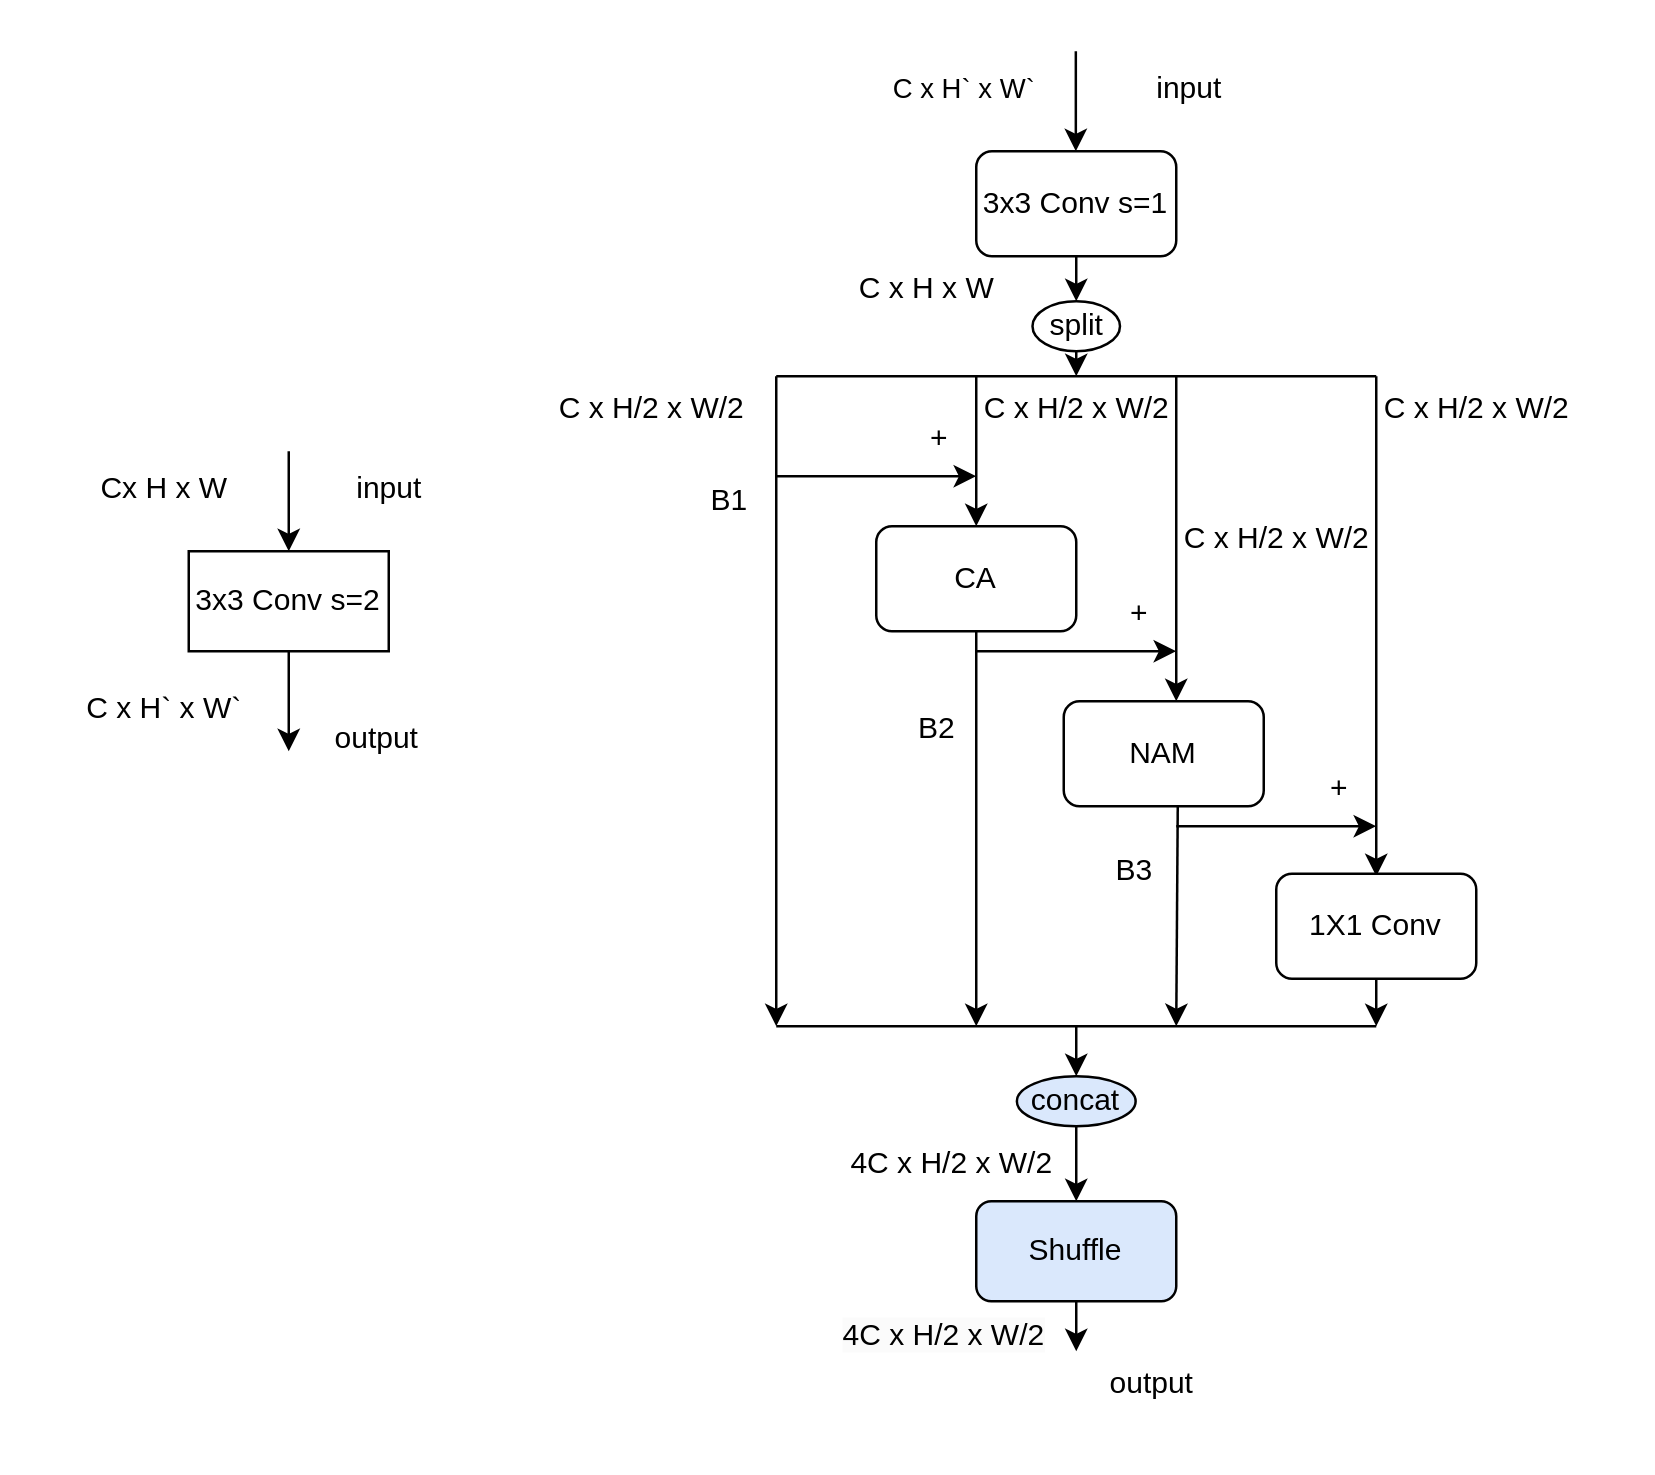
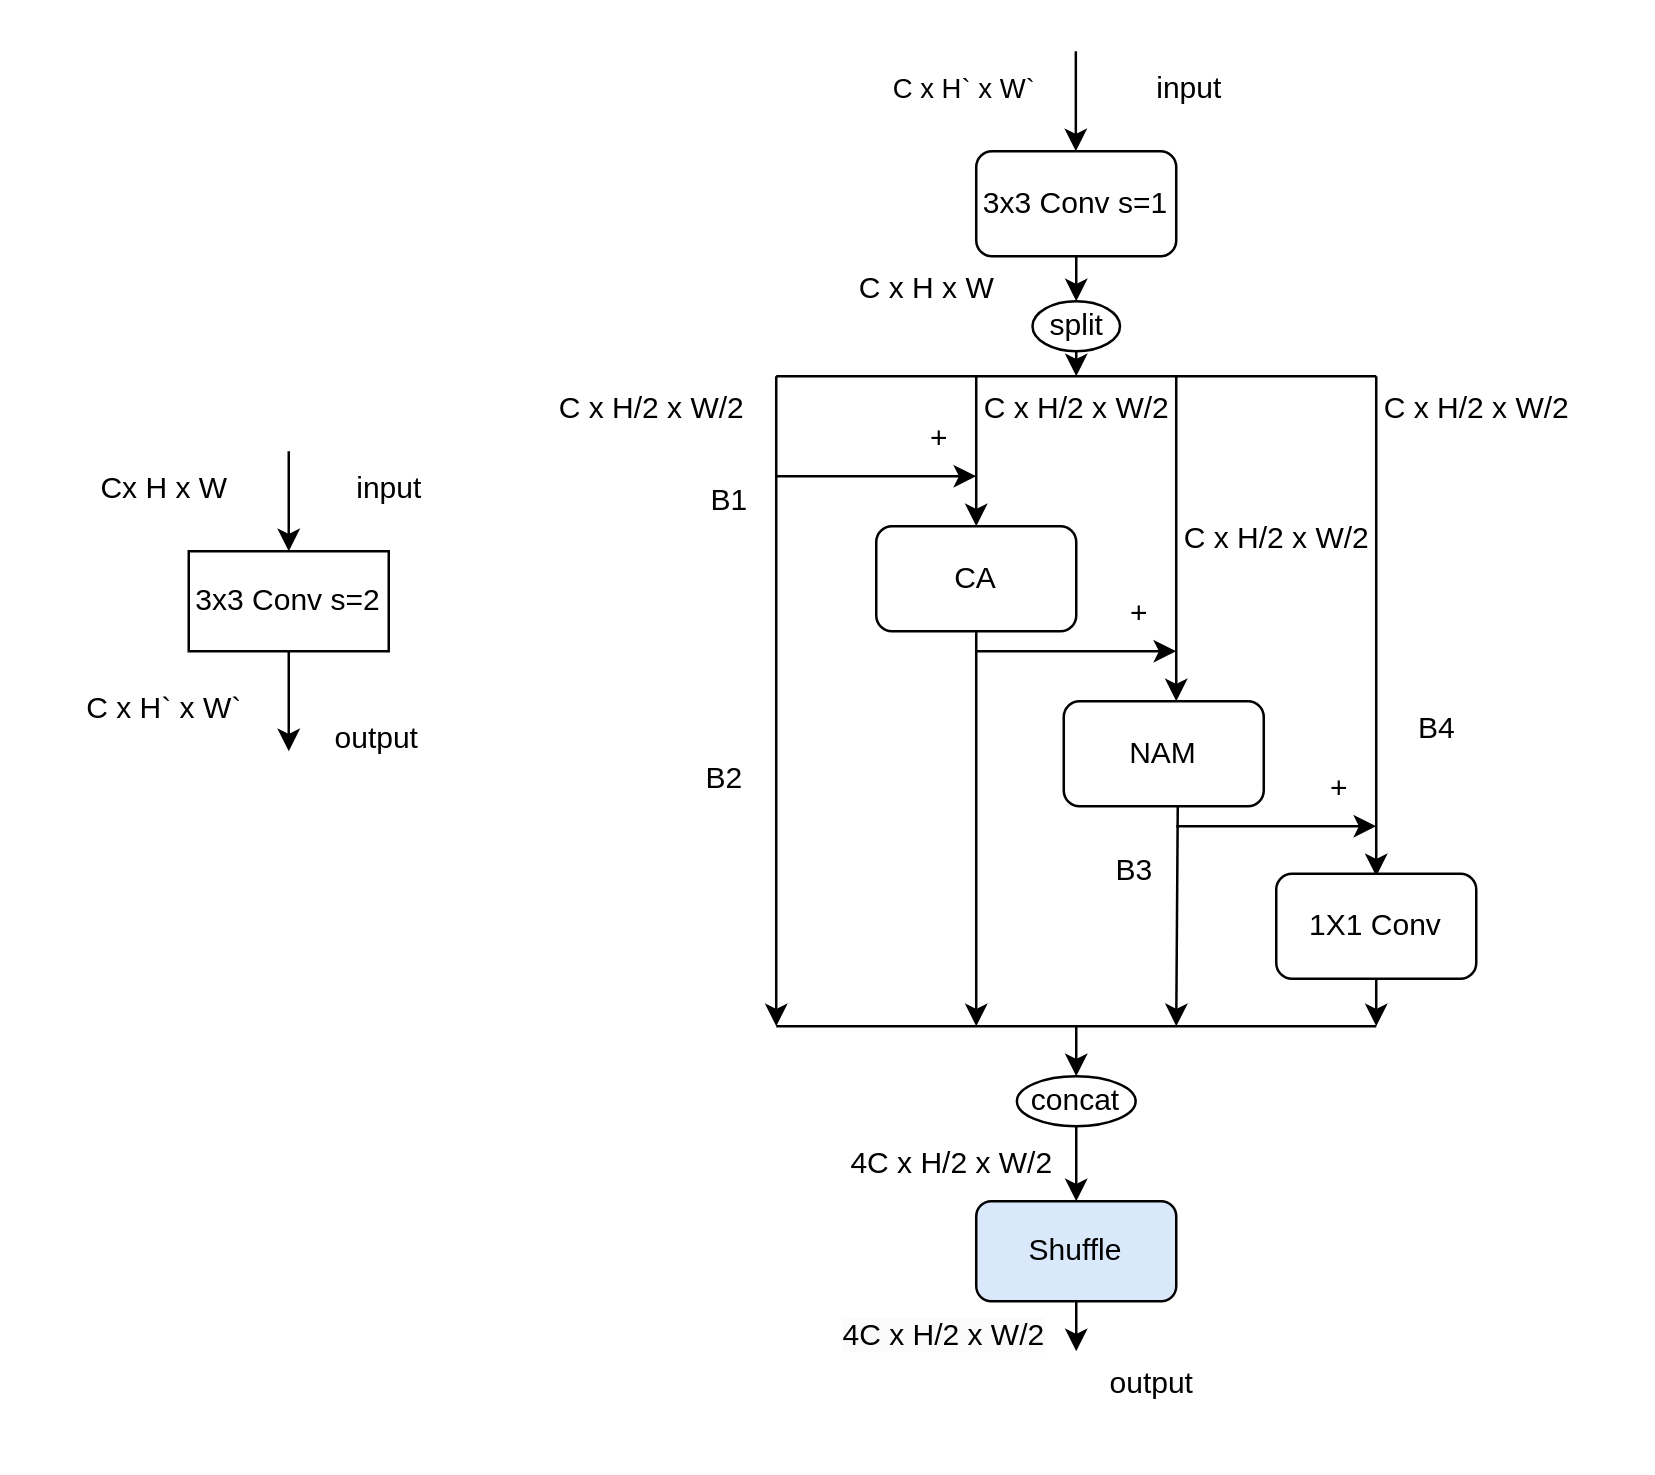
(935, 729) -> (723, 779)
none -> (1435, 729)
(1076, 1101) -> (1076, 1101)
